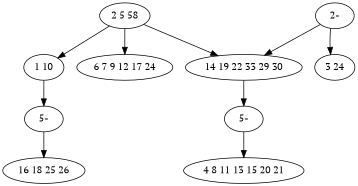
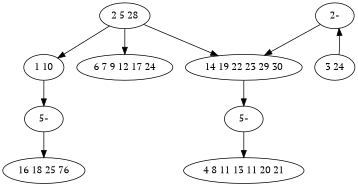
(125, 16) -> (125, 16)
(330, 38) -> (340, 45)
(244, 67) -> (244, 67)
(44, 171) -> (44, 171)
(244, 171) -> (244, 171)
